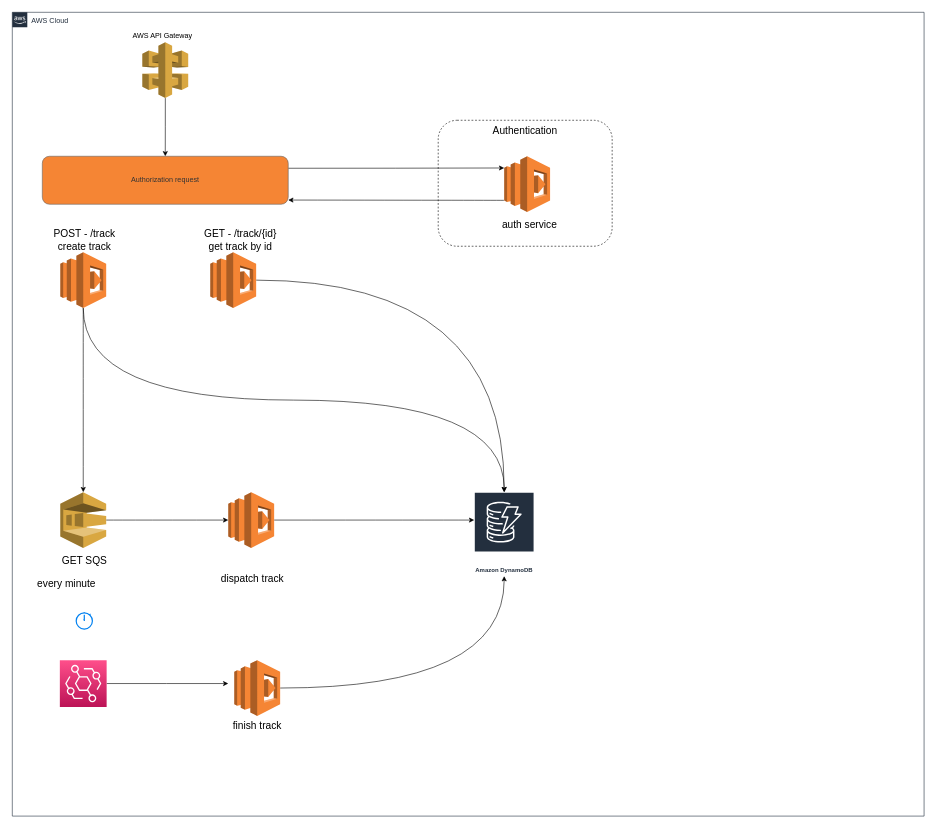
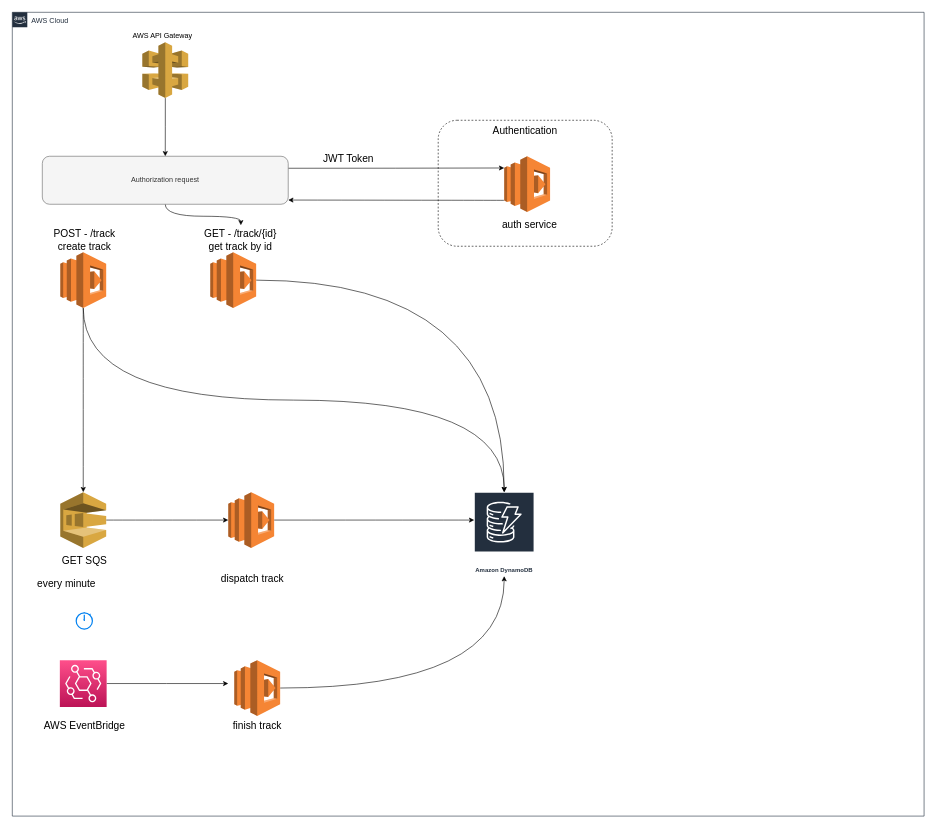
none -> (348, 159)
(165, 180) -> (165, 180)
none -> (228, 217)
none -> (84, 726)
